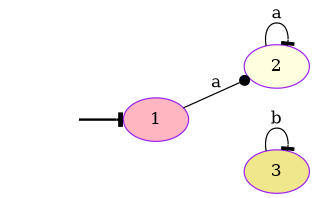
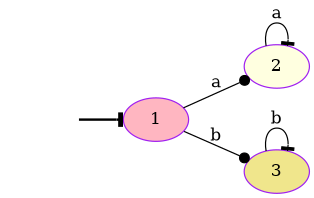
none -> (212, 144)
